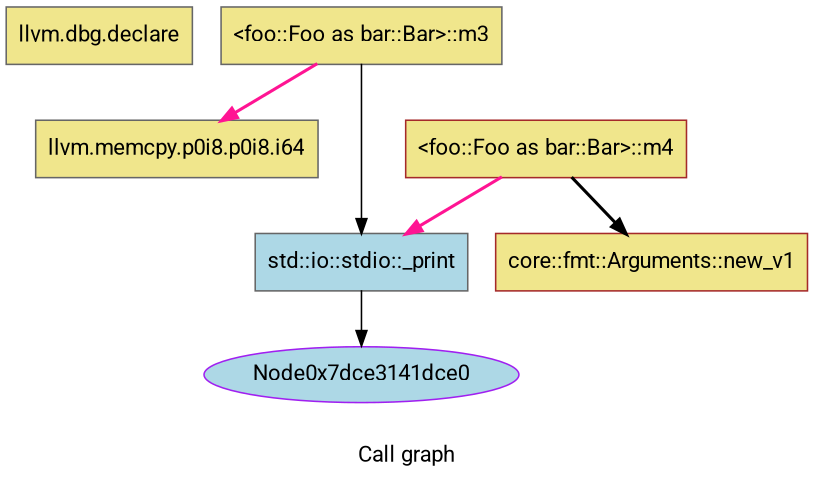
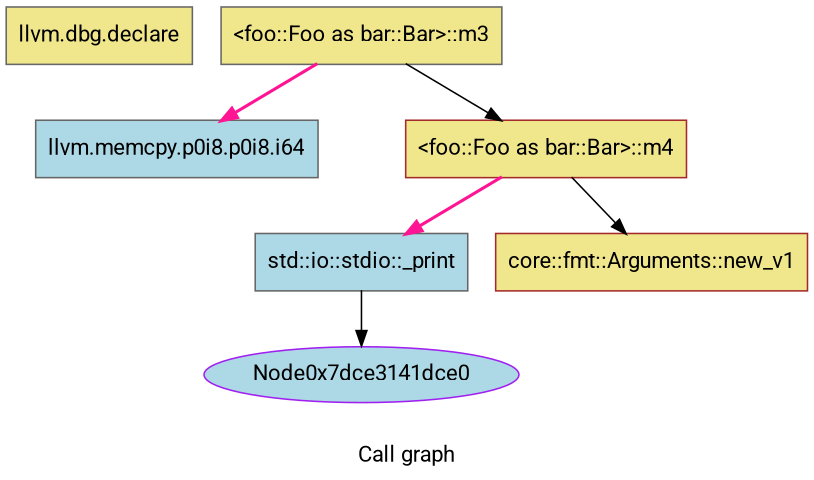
(361, 141) -> (447, 88)
(177, 149) -> (177, 149)
(593, 200) -> (593, 200)
